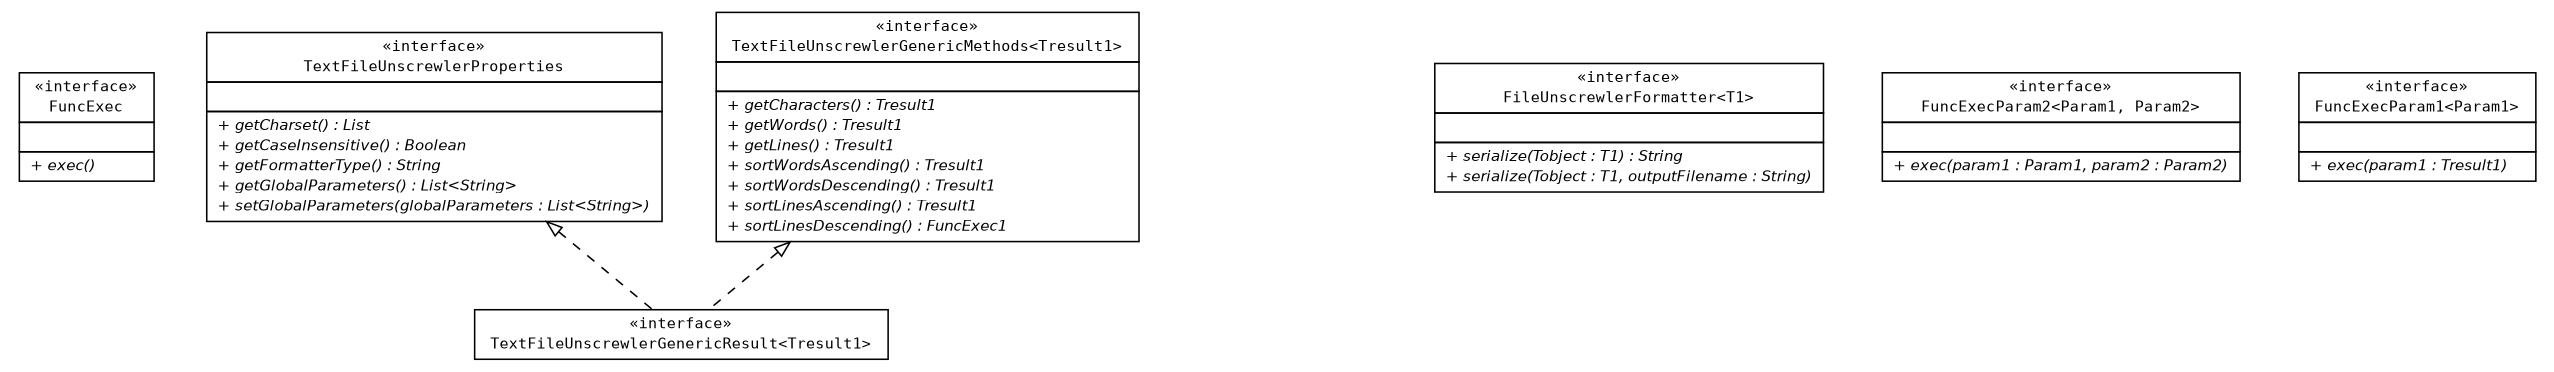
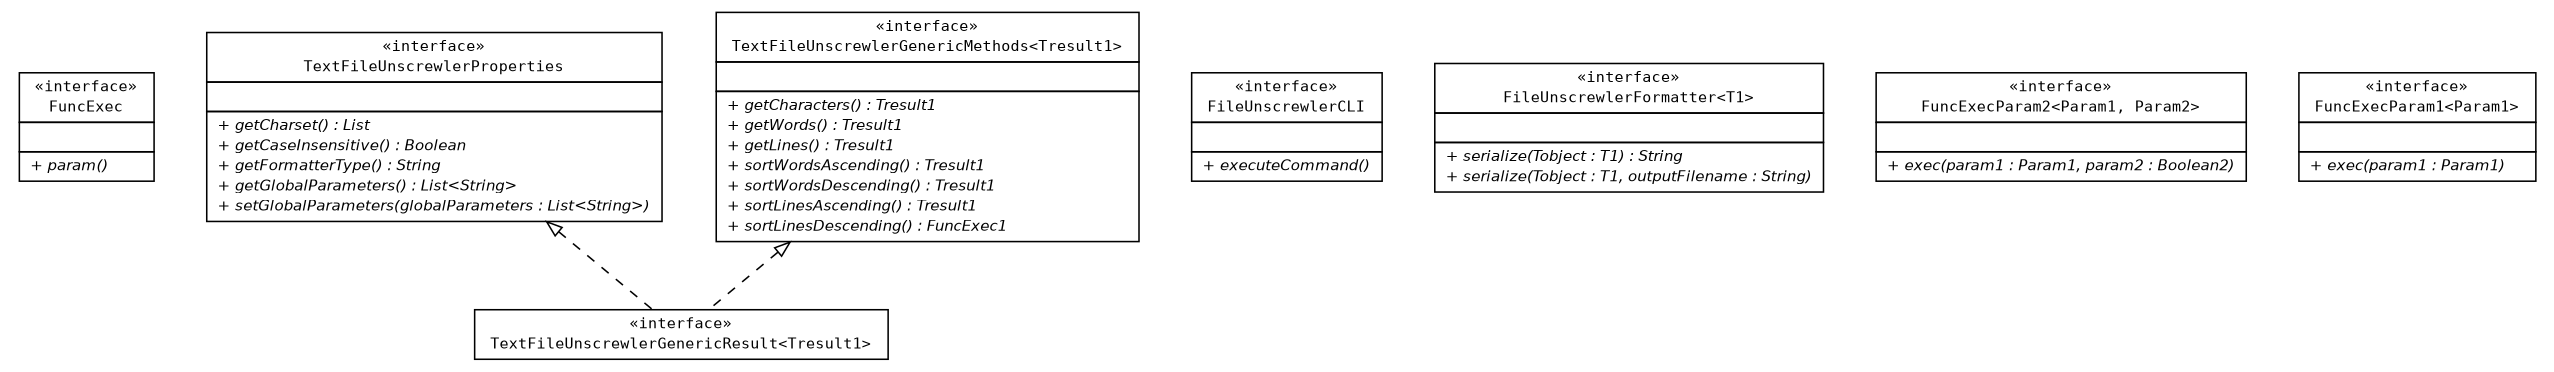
none -> (1286, 127)
(63, 166) -> (70, 166)
(2061, 166) -> (2061, 166)
(2409, 166) -> (2408, 166)
